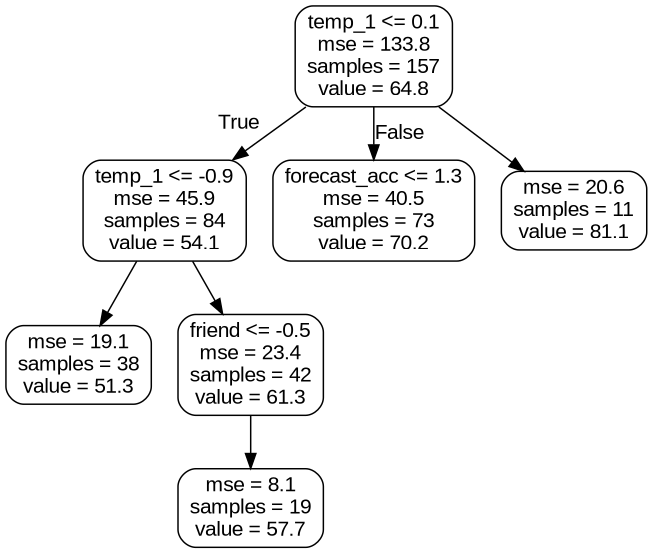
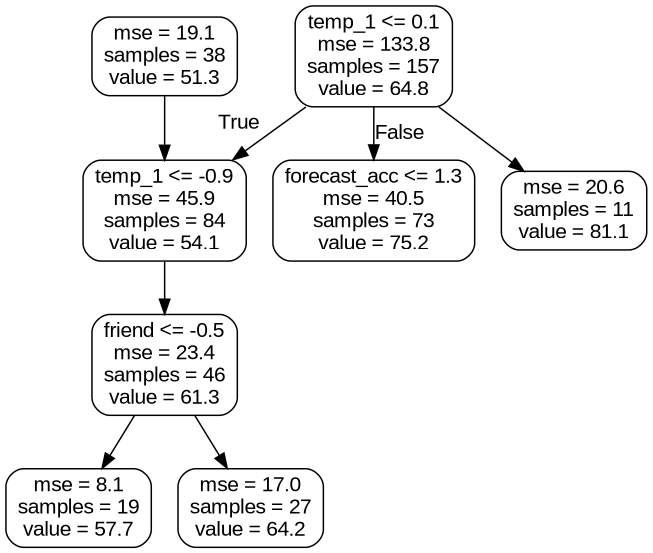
(374, 211) -> (374, 211)
(122, 287) -> (165, 121)
(251, 365) -> (165, 365)
none -> (251, 508)
